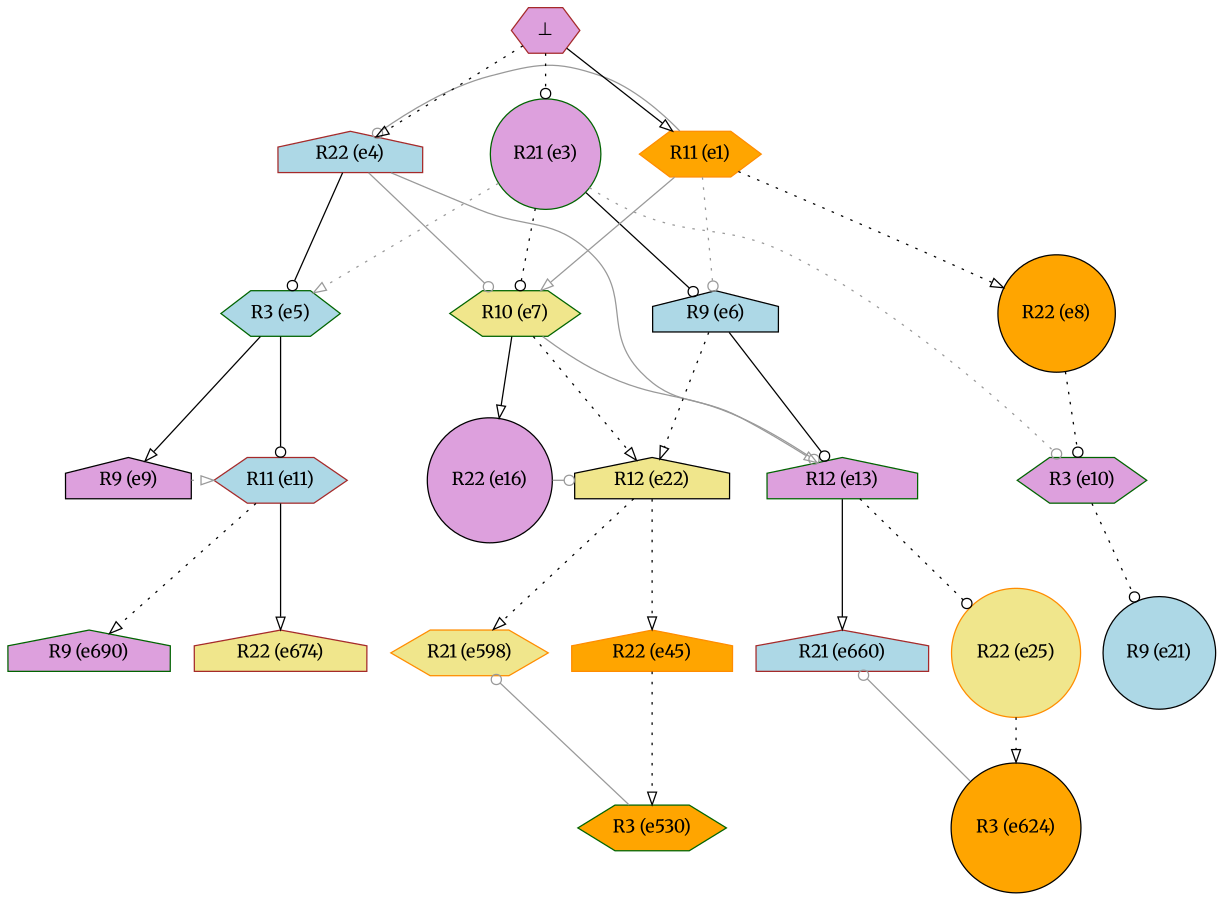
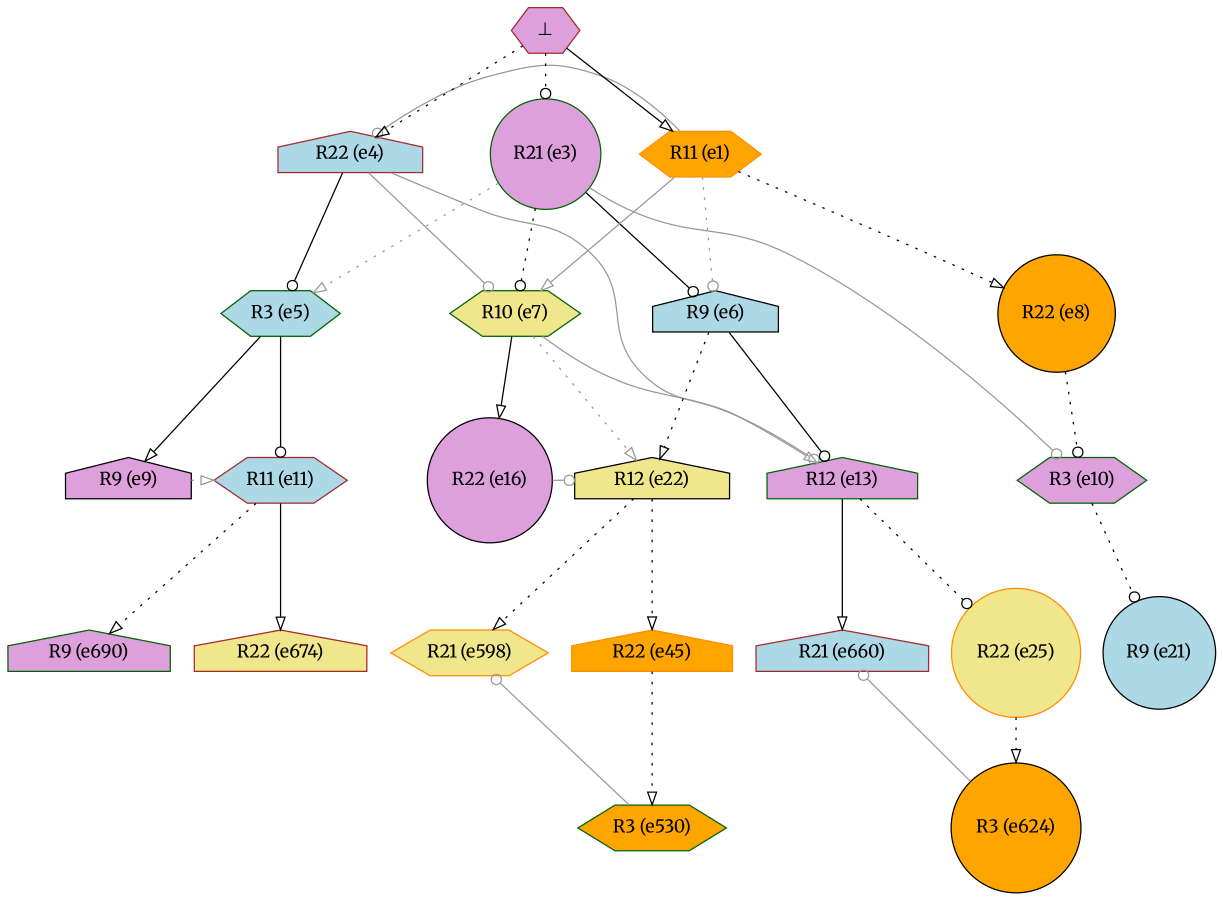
(840, 283) -> (840, 283)
(581, 394) -> (581, 394)
